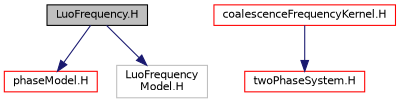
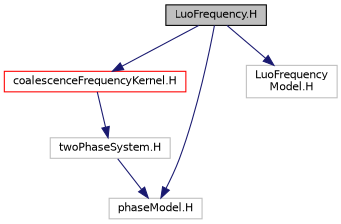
none -> (160, 46)
(51, 82) -> (156, 209)
(305, 82) -> (110, 148)
none -> (130, 174)
